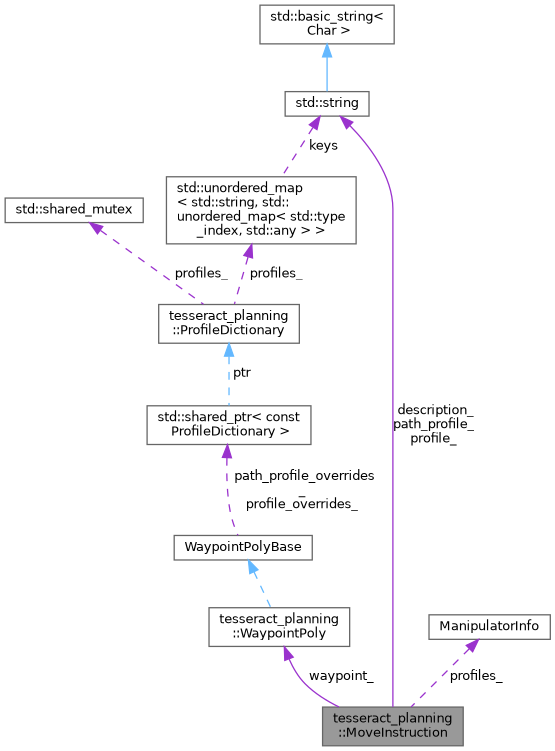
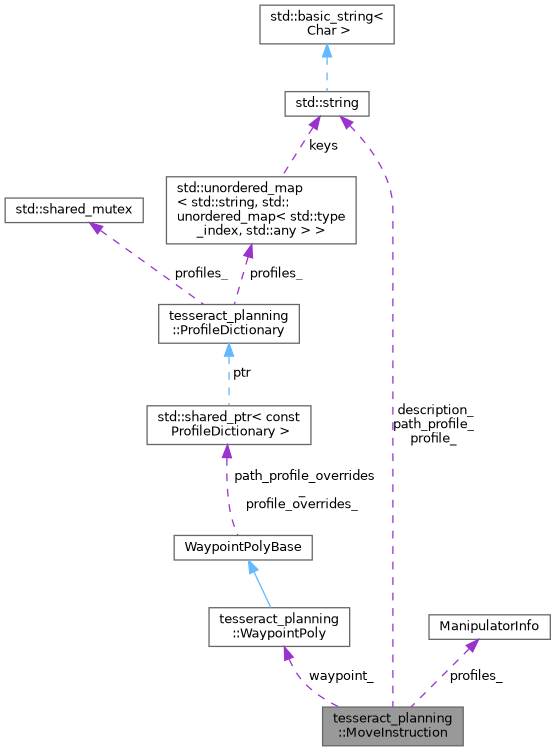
(327, 74) -> (327, 74)
(393, 410) -> (393, 410)
(262, 590) -> (262, 590)
(309, 688) -> (309, 688)
